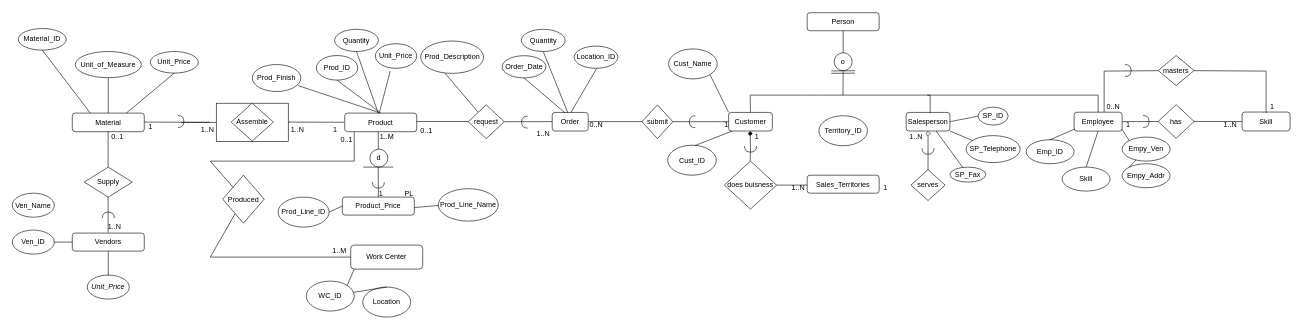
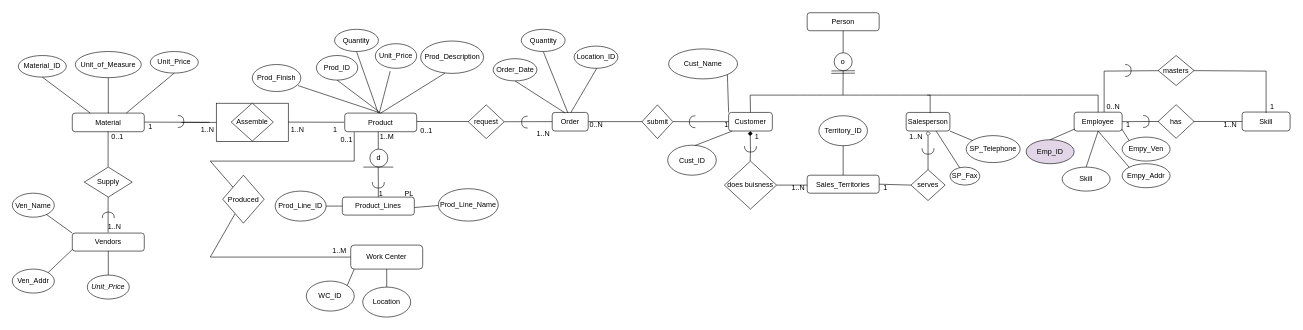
(42, 39) -> (42, 66)
(693, 64) -> (703, 64)
(524, 67) -> (515, 70)
(461, 92) -> (413, 93)
(993, 116) -> none
(964, 119) -> none
(1050, 152) -> (1050, 152)
none -> (843, 161)
(1132, 164) -> (1115, 150)
(968, 175) -> (965, 176)
none -> (895, 185)
(378, 206) -> (378, 206)
(304, 212) -> (301, 206)
none -> (59, 224)
(33, 242) -> none
(63, 242) -> none
none -> (60, 261)
none -> (33, 281)
(371, 290) -> (387, 278)
